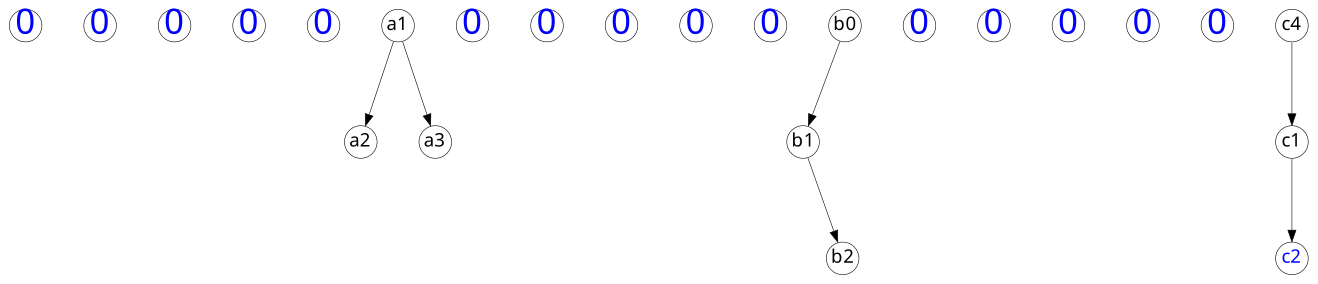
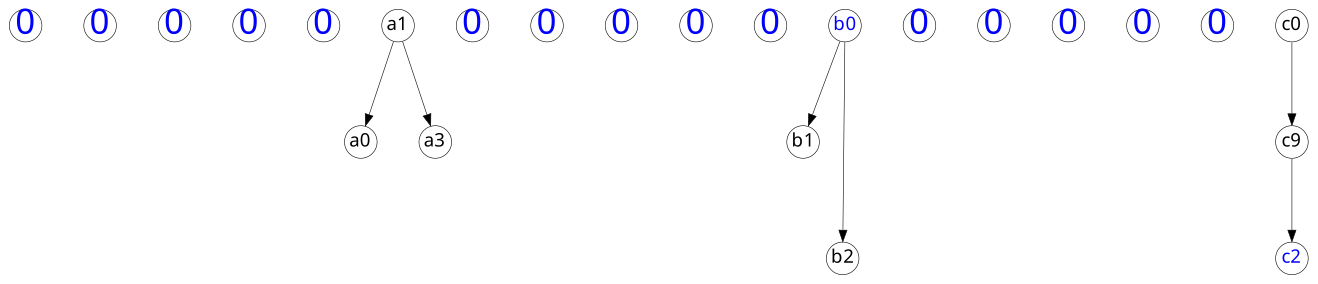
(845, 26) -> (845, 26)
(1292, 26) -> (1292, 26)
(361, 142) -> (361, 142)
(1292, 142) -> (1292, 142)
(821, 194) -> (844, 136)
